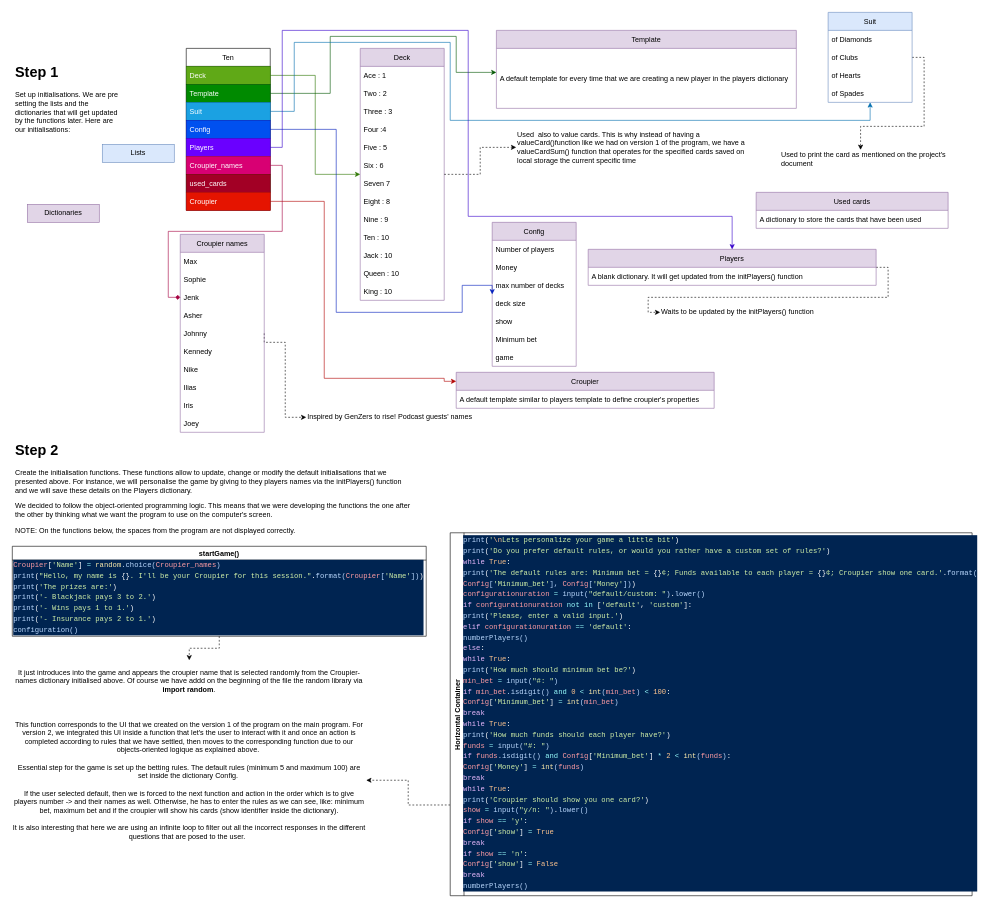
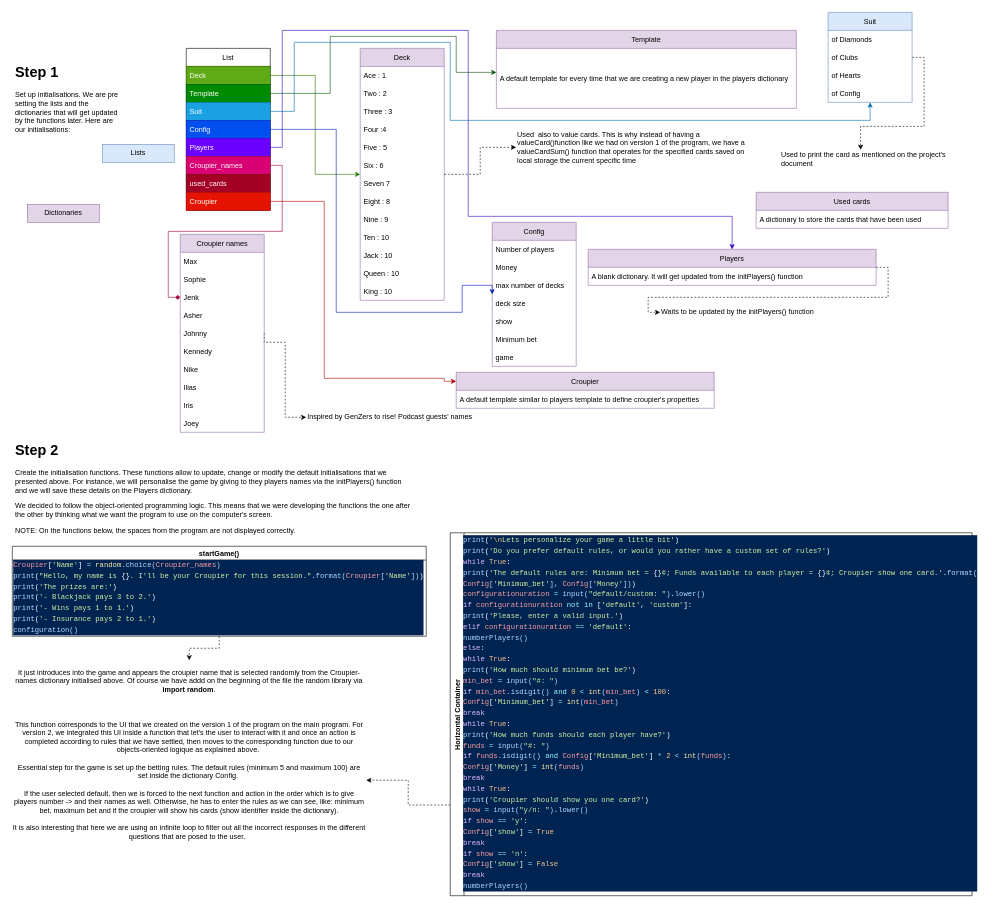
(228, 58) -> (228, 58)
(849, 94) -> (848, 94)
